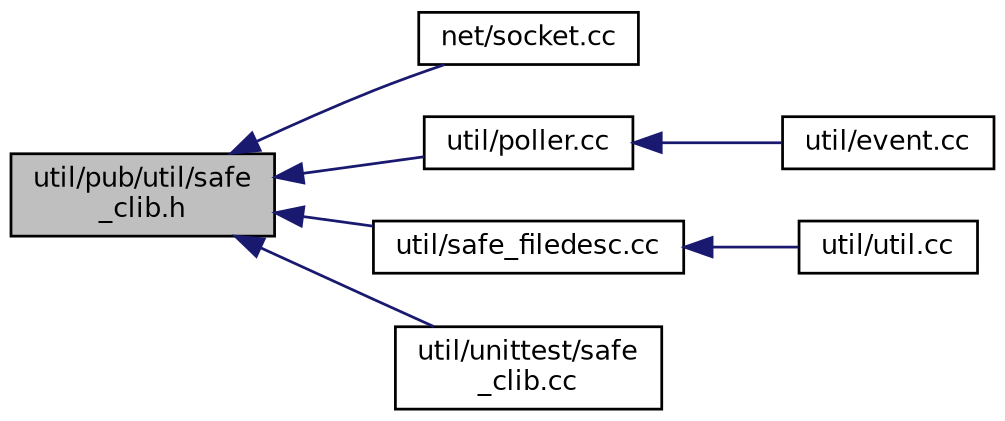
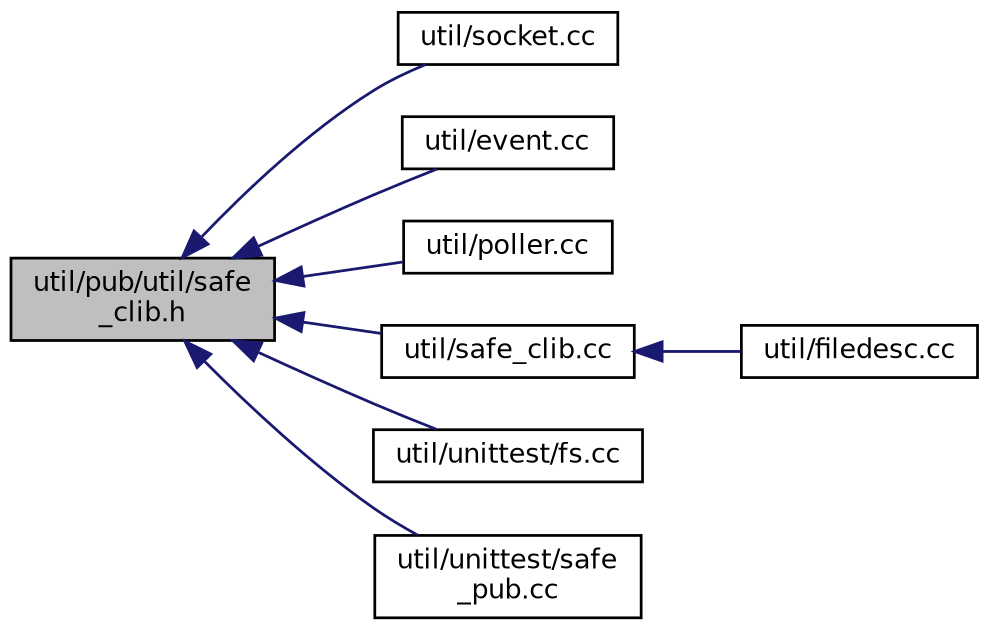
(529, 38) -> (508, 38)
(722, 143) -> (347, 206)
(529, 247) -> (508, 351)
(888, 247) -> (859, 351)
(529, 368) -> (508, 577)
none -> (508, 456)
